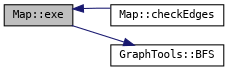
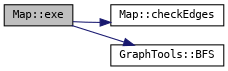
(97, 8) -> (86, 22)
